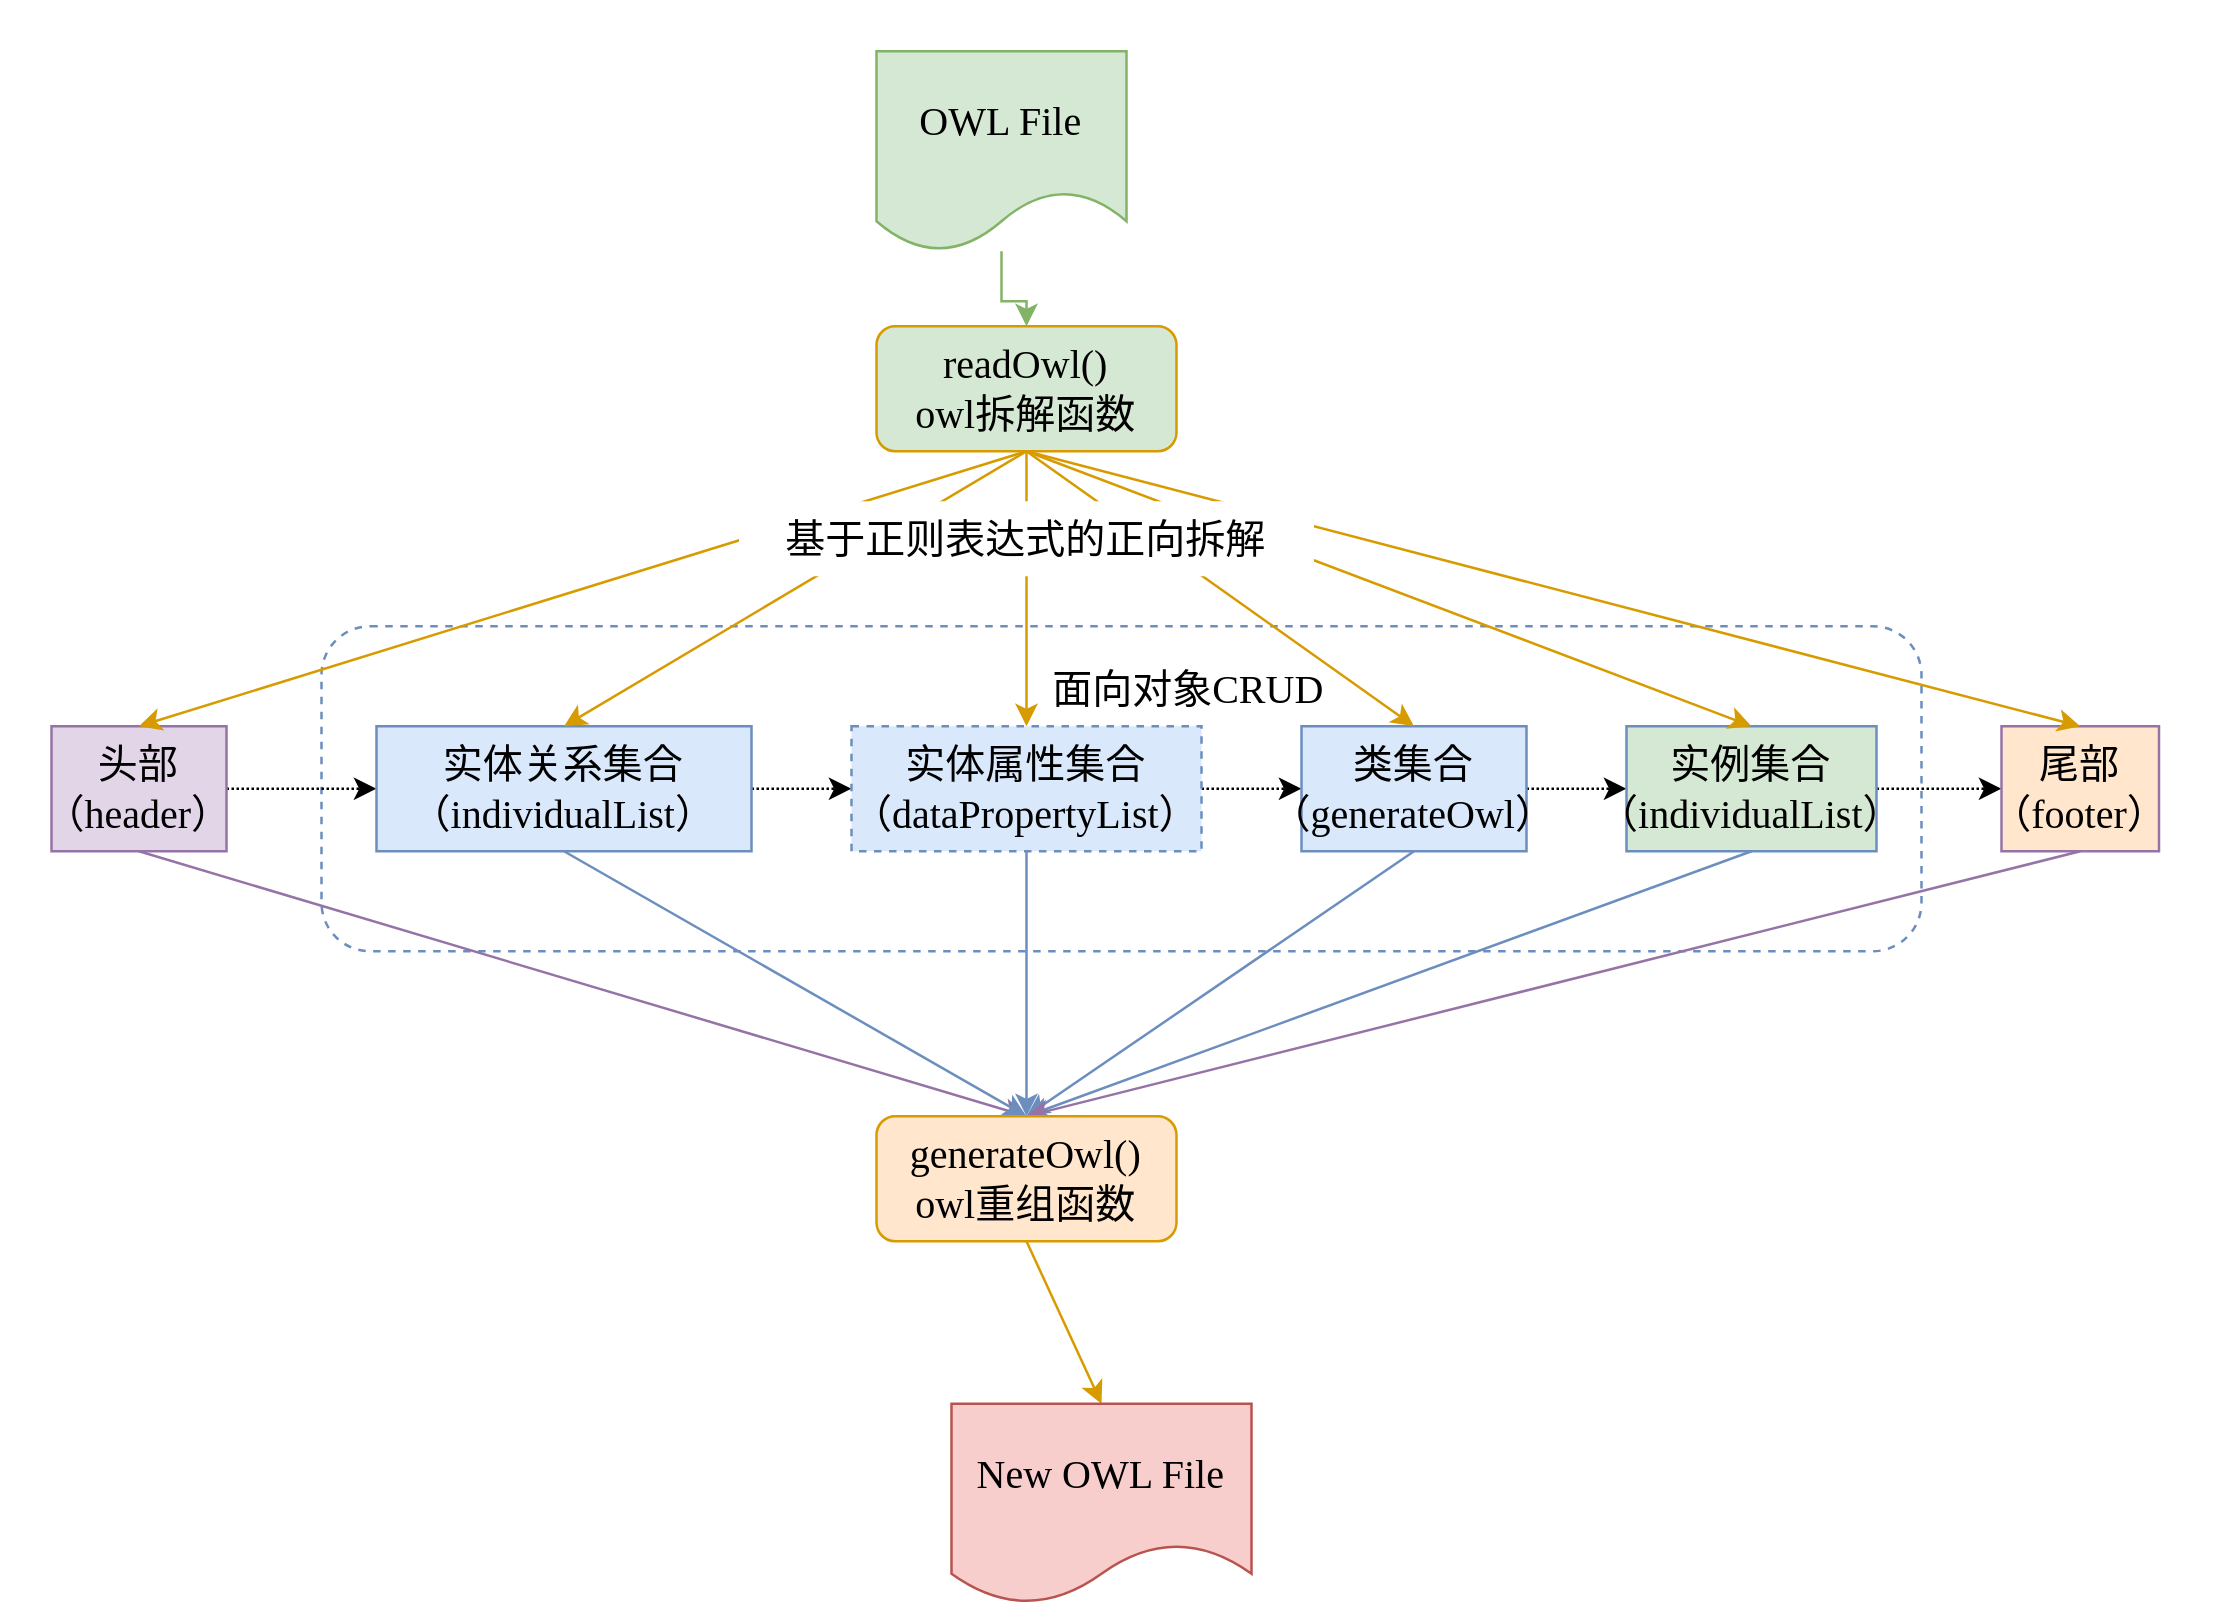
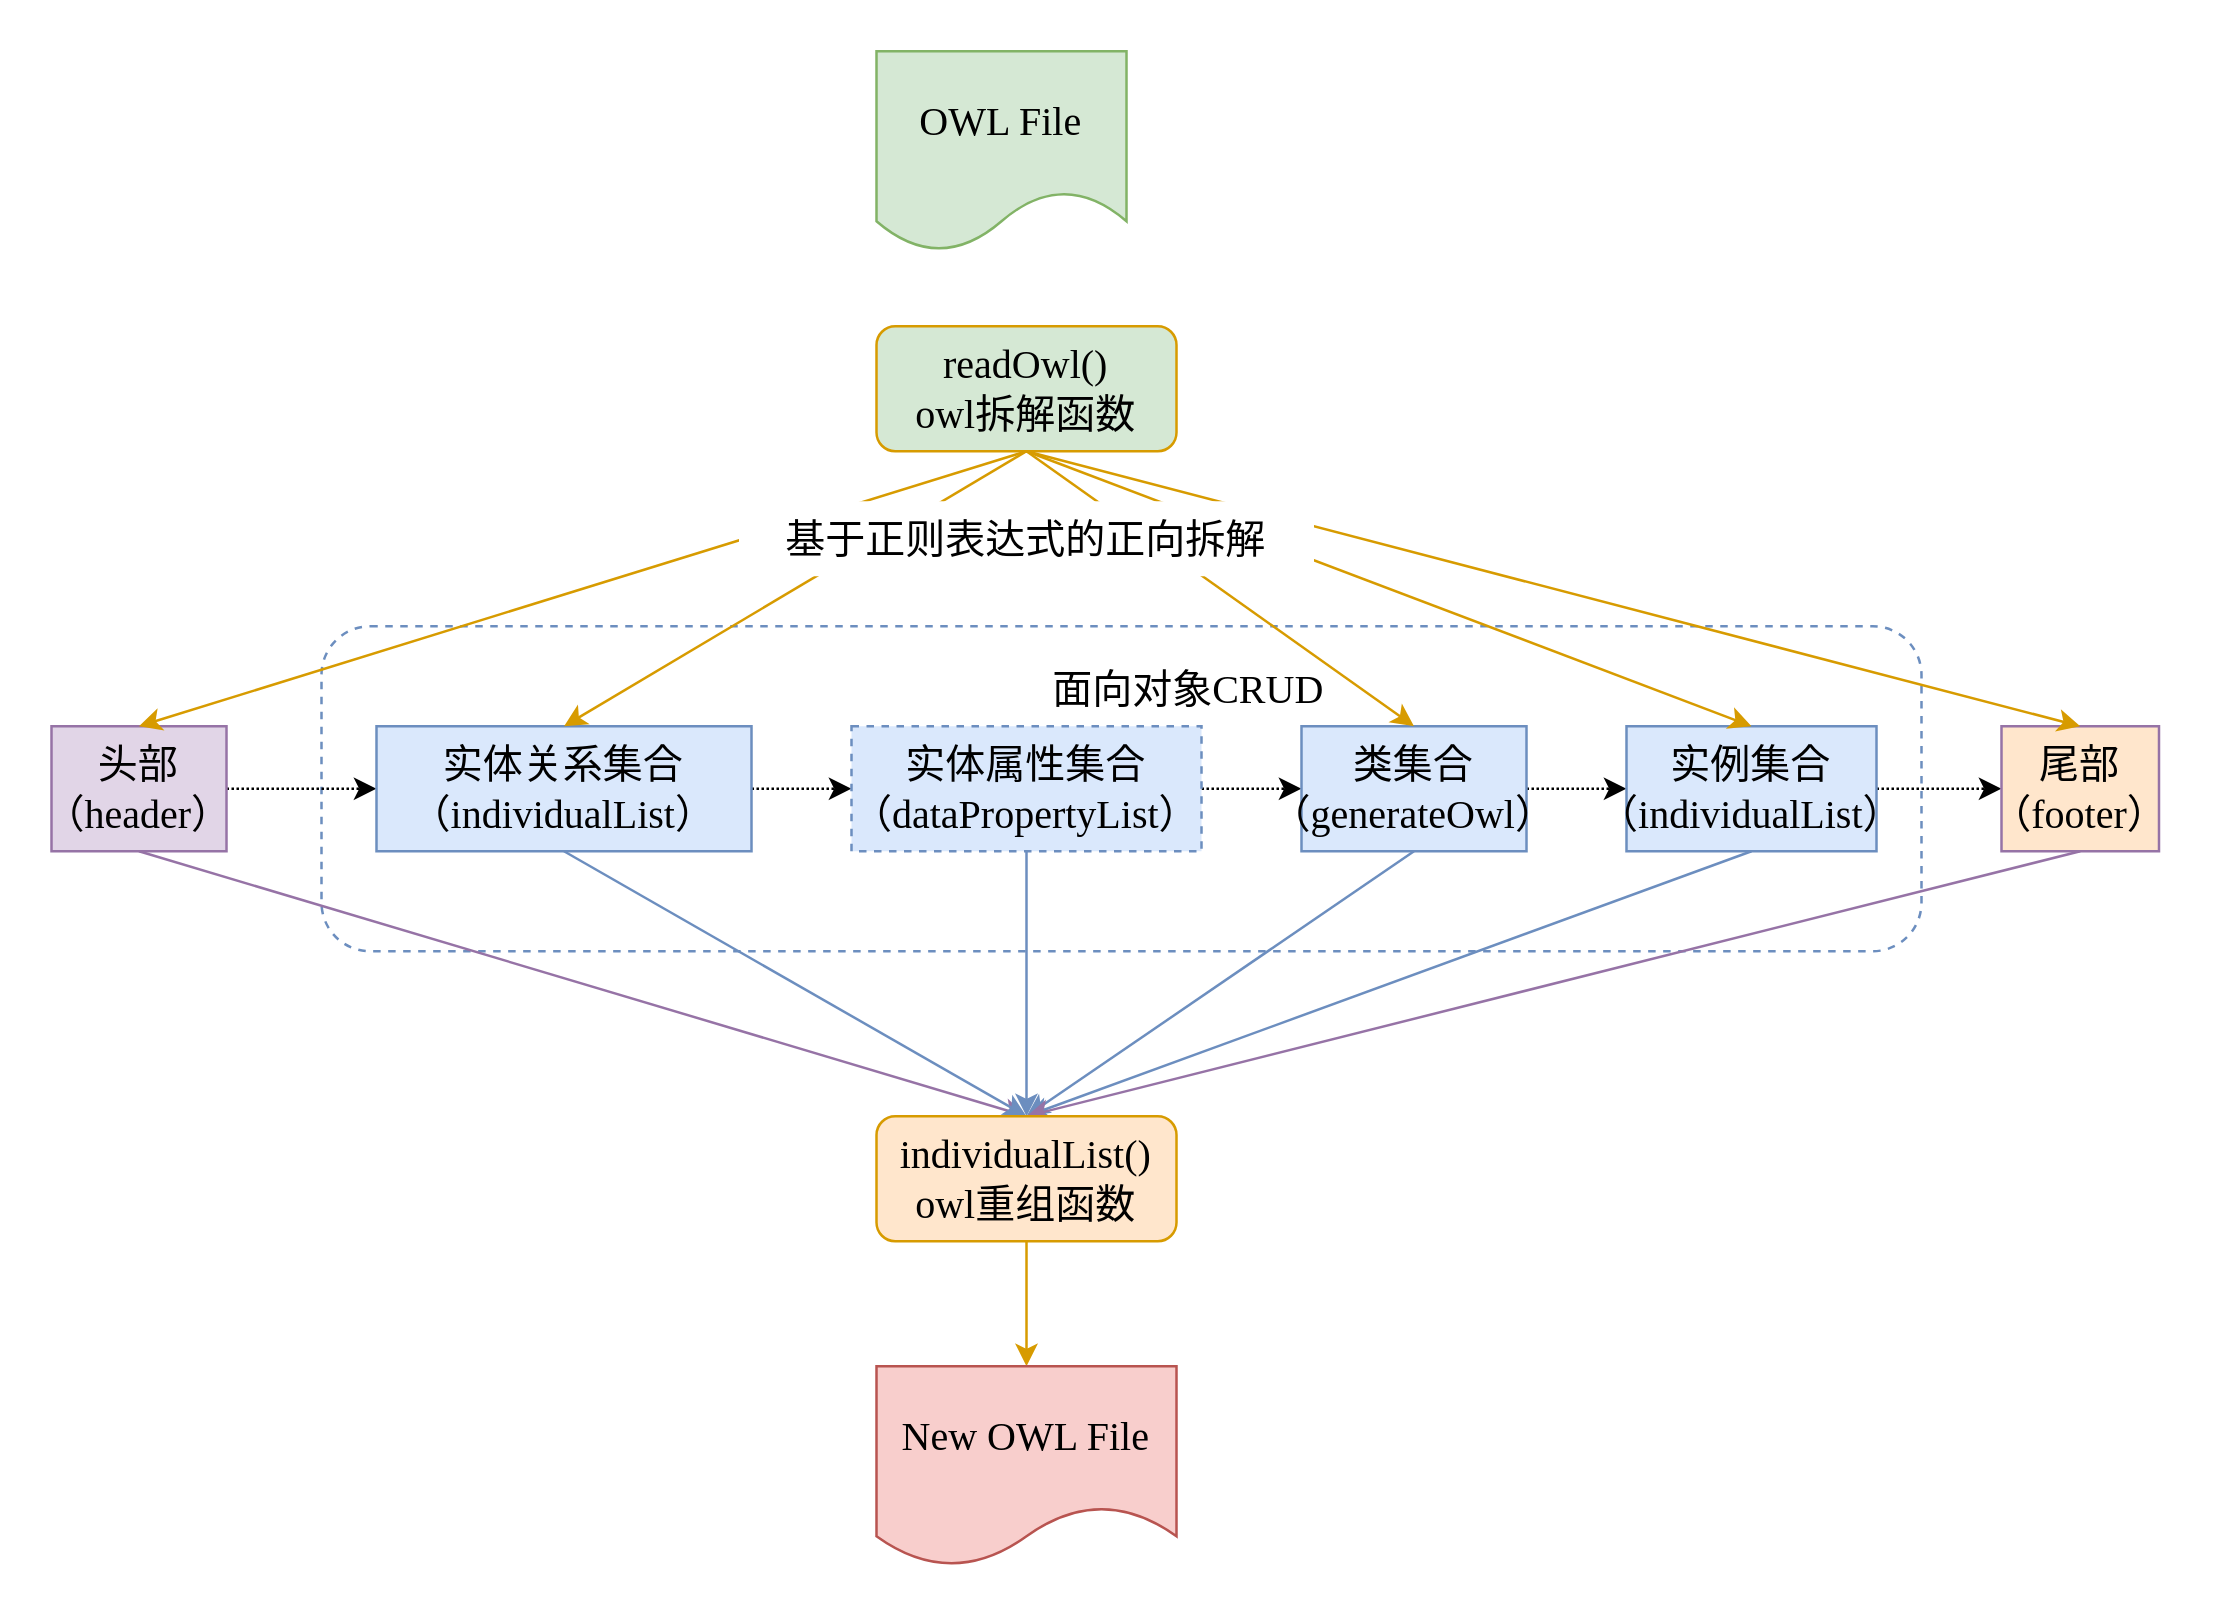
(1001, 293) -> none
(1026, 642) -> none
(1751, 789) -> (1751, 789)
(1026, 1179) -> (1026, 1179)
(1101, 1504) -> (1026, 1466)
